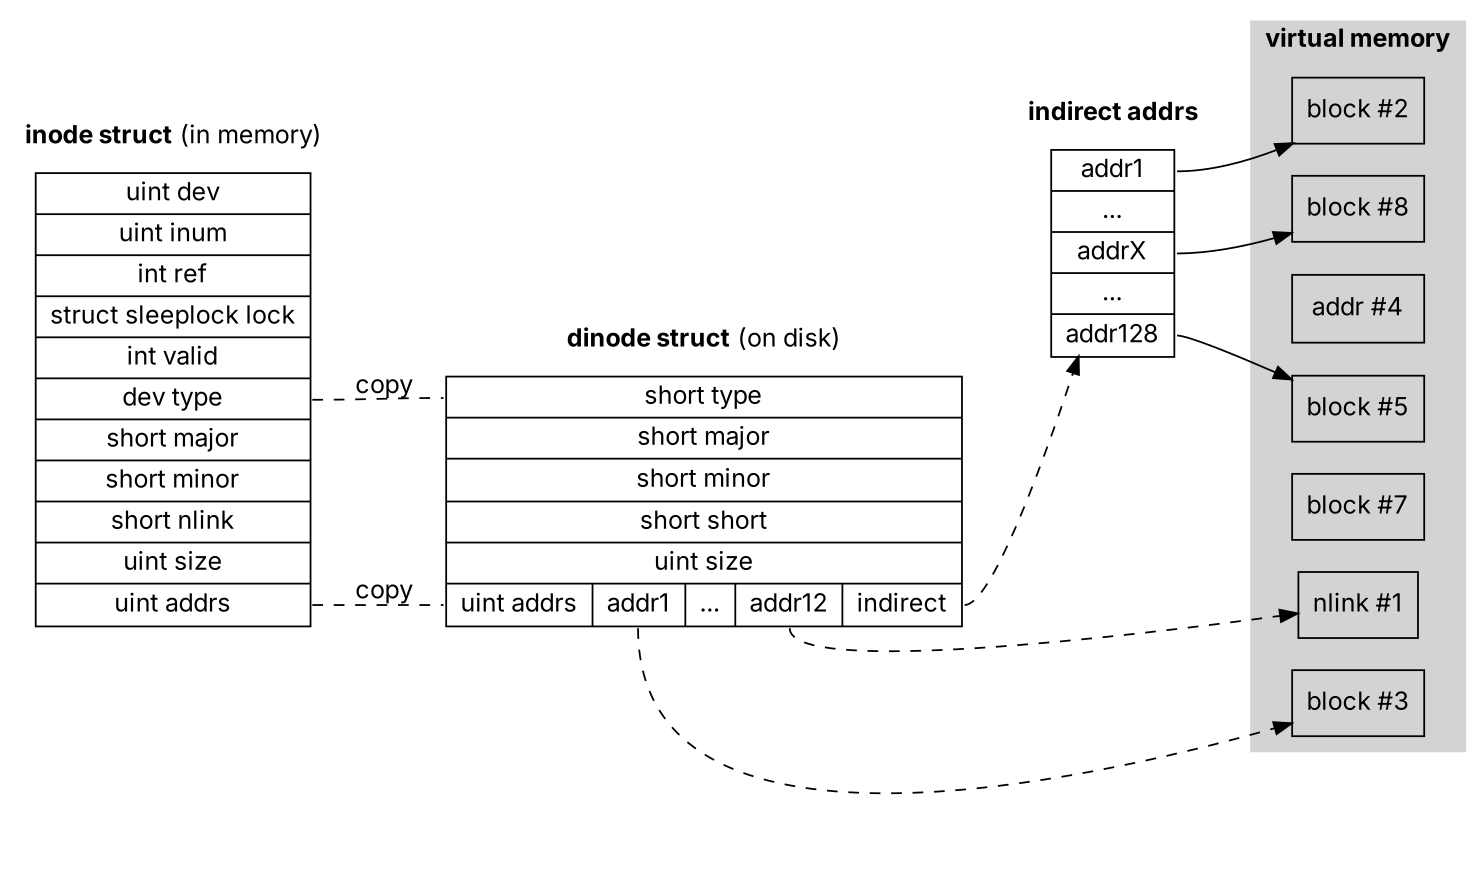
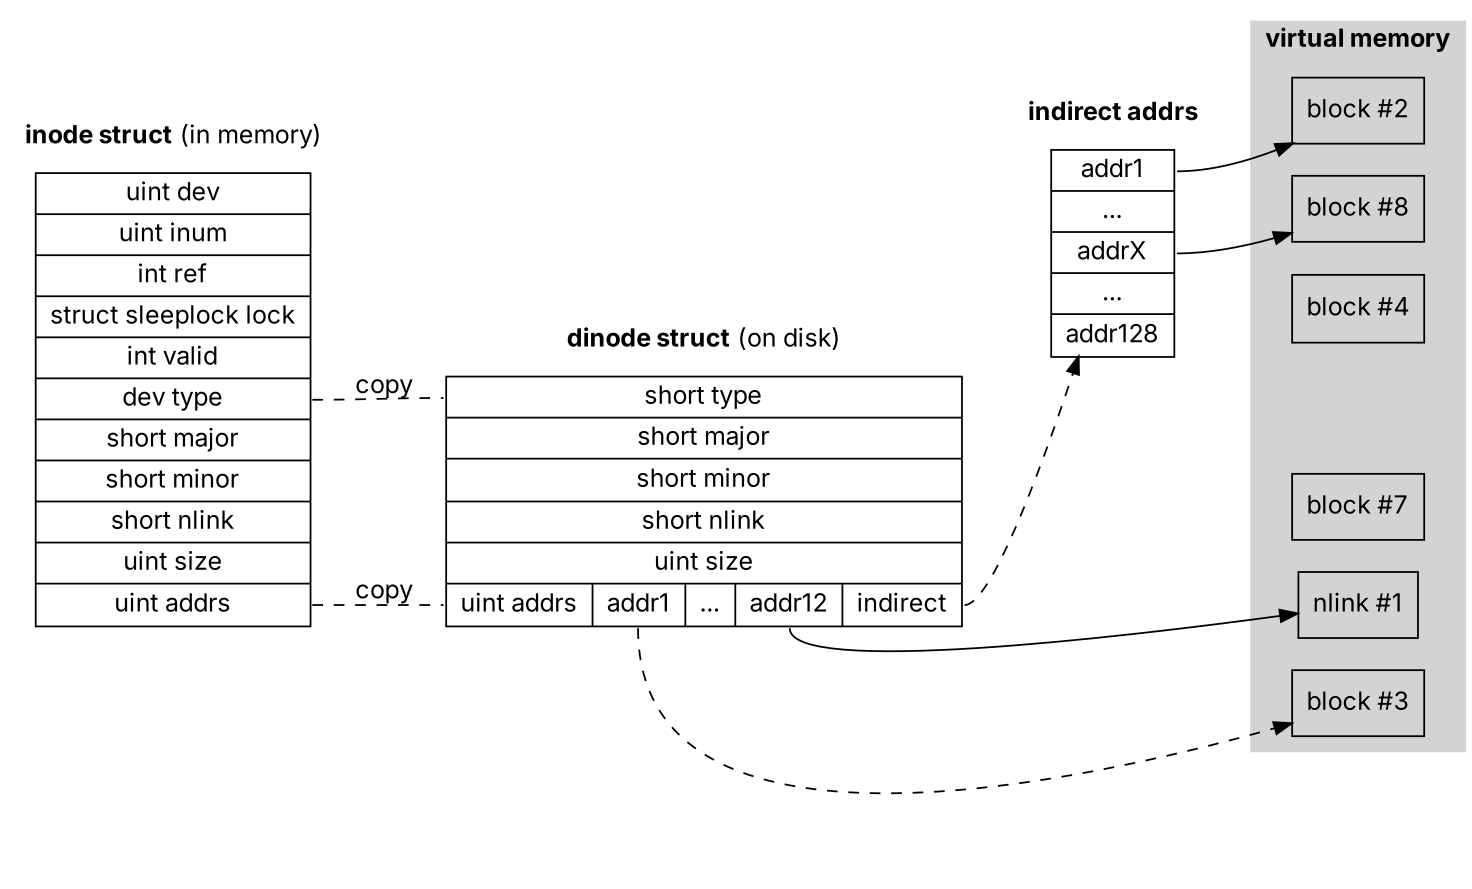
(1358, 309) -> (1358, 309)
(1358, 409) -> none
(704, 521) -> (704, 521)
(1032, 644) -> (1032, 644)
